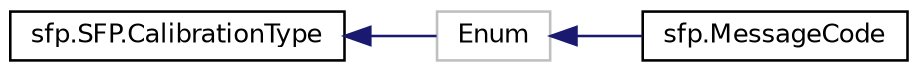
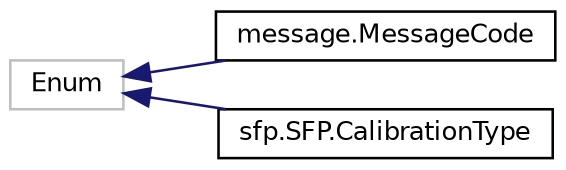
(404, 36) -> (188, 103)
(775, 36) -> (386, 36)
